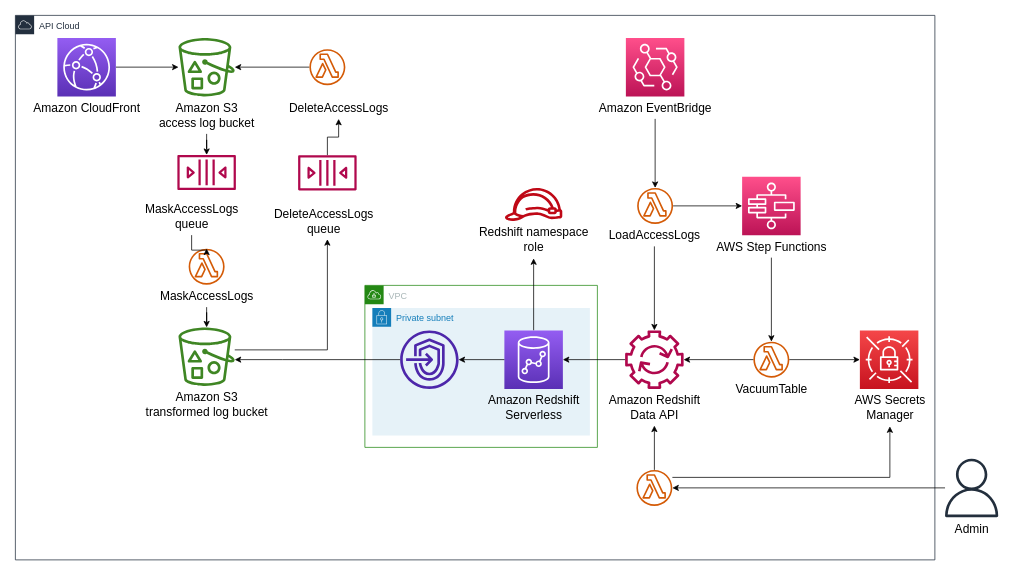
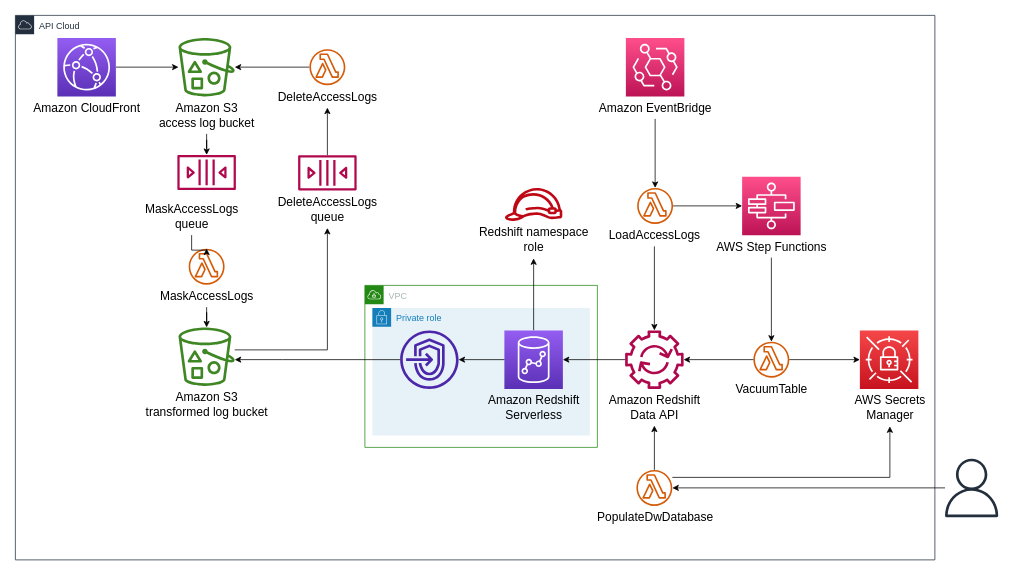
(339, 108) -> (327, 96)
(324, 221) -> (327, 209)
(429, 319) -> (423, 319)
none -> (655, 517)
(972, 528) -> none
